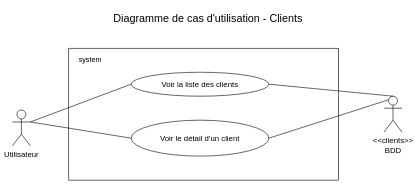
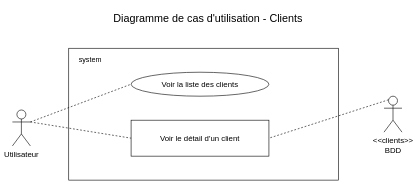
(331, 90) -> none
(81, 103) -> (81, 103)
(329, 119) -> (329, 119)
(82, 130) -> (82, 130)
(200, 138) -> (200, 138)
